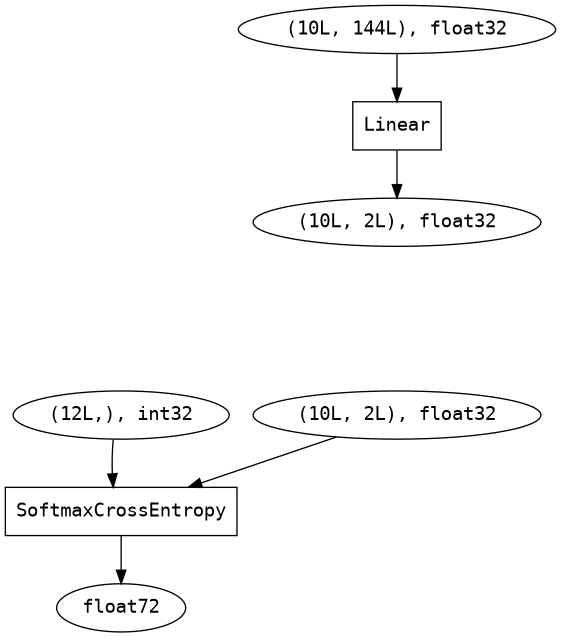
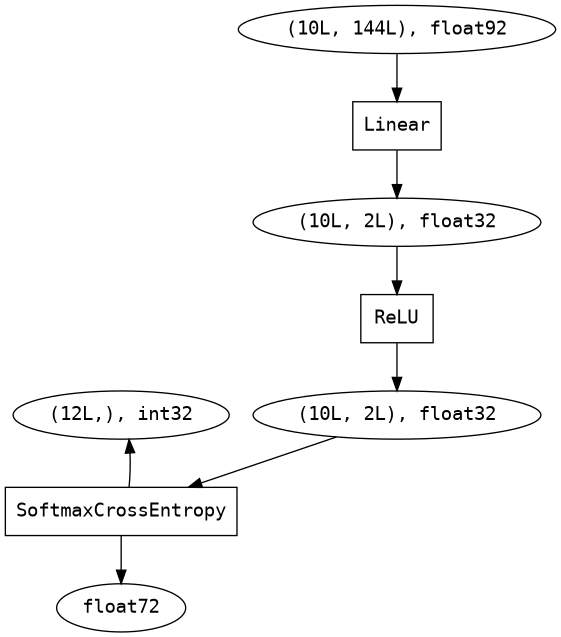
(397, 29) -> (397, 29)
none -> (397, 319)
(112, 457) -> (130, 470)
